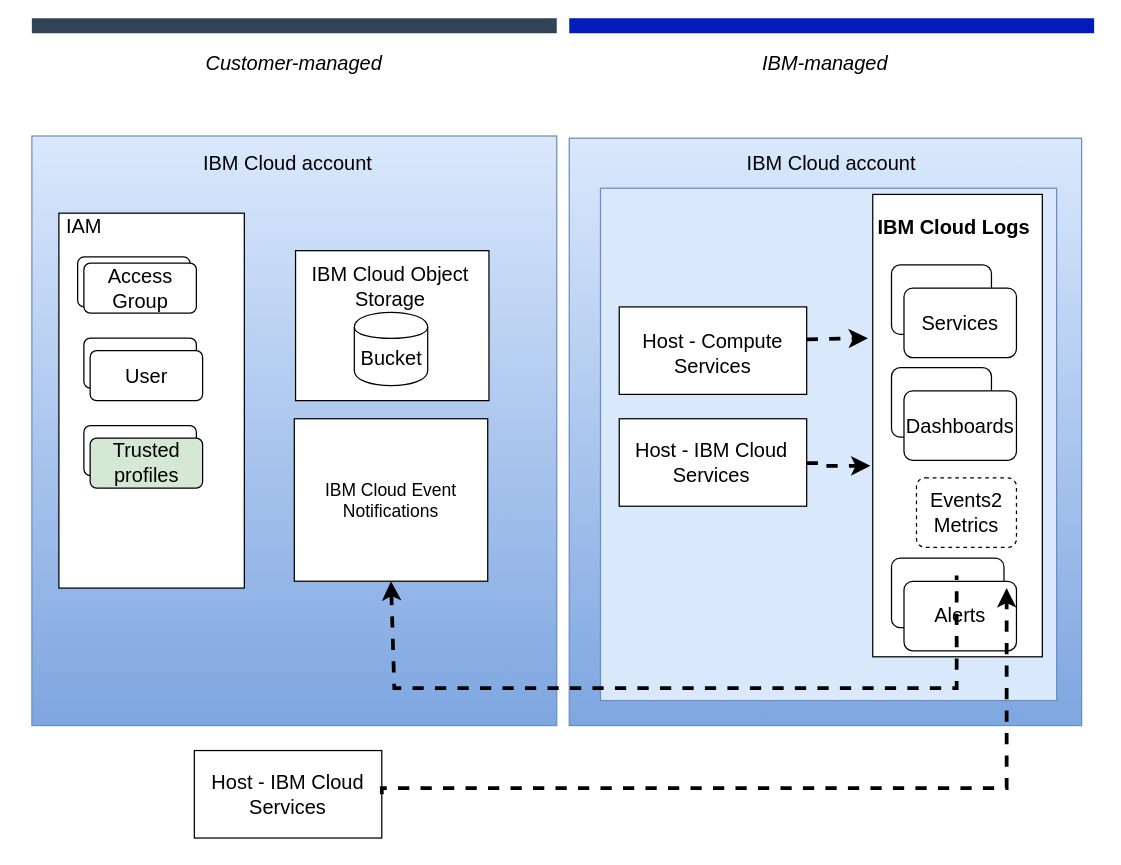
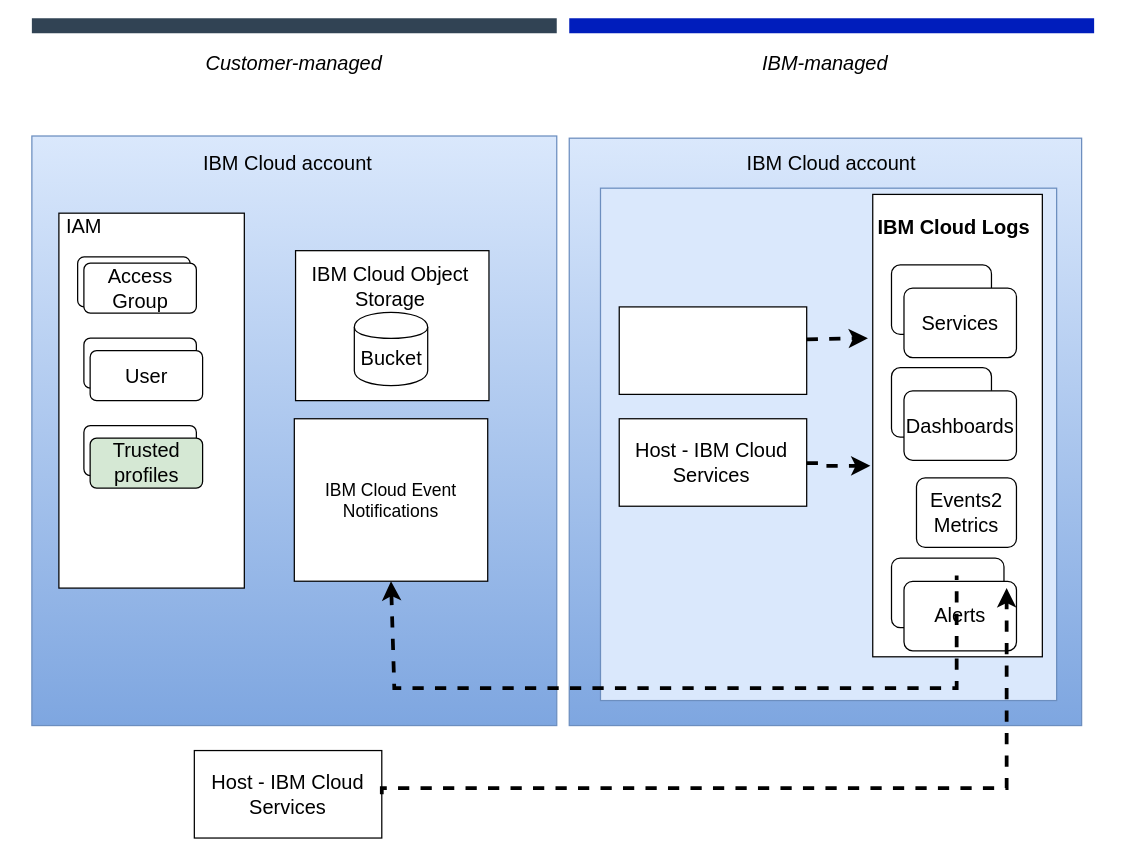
(713, 353) -> none
(967, 513) -> (967, 513)
